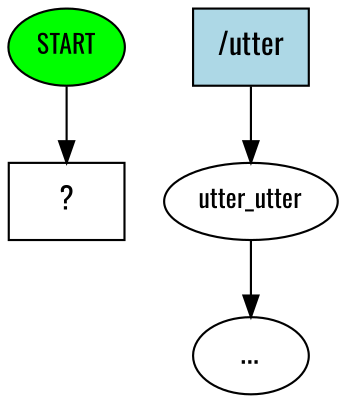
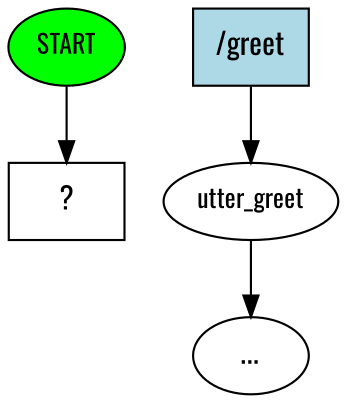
(251, 47) -> (251, 47)
(251, 201) -> (251, 201)
